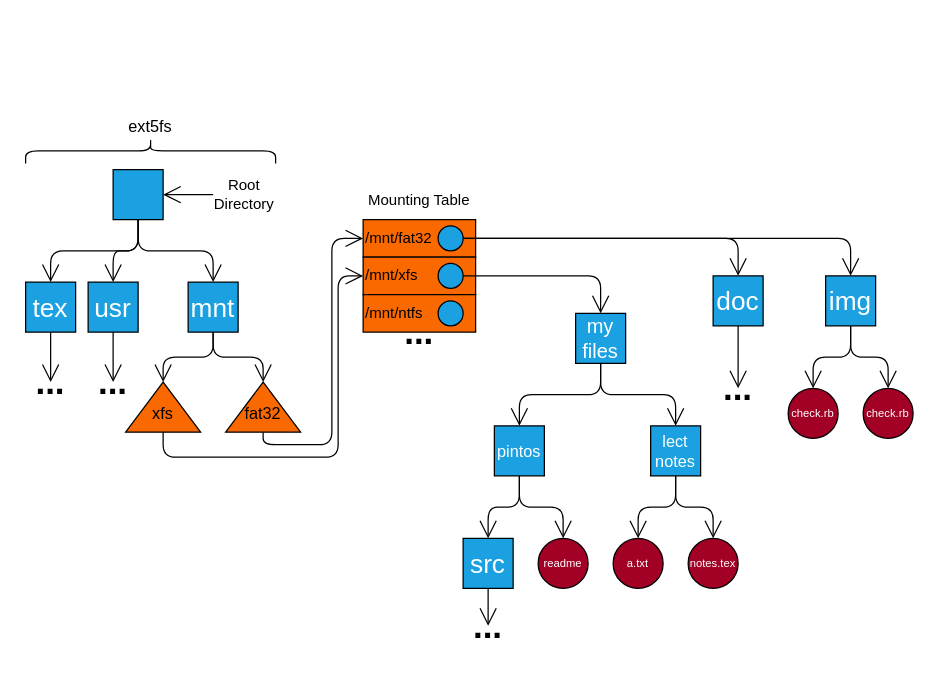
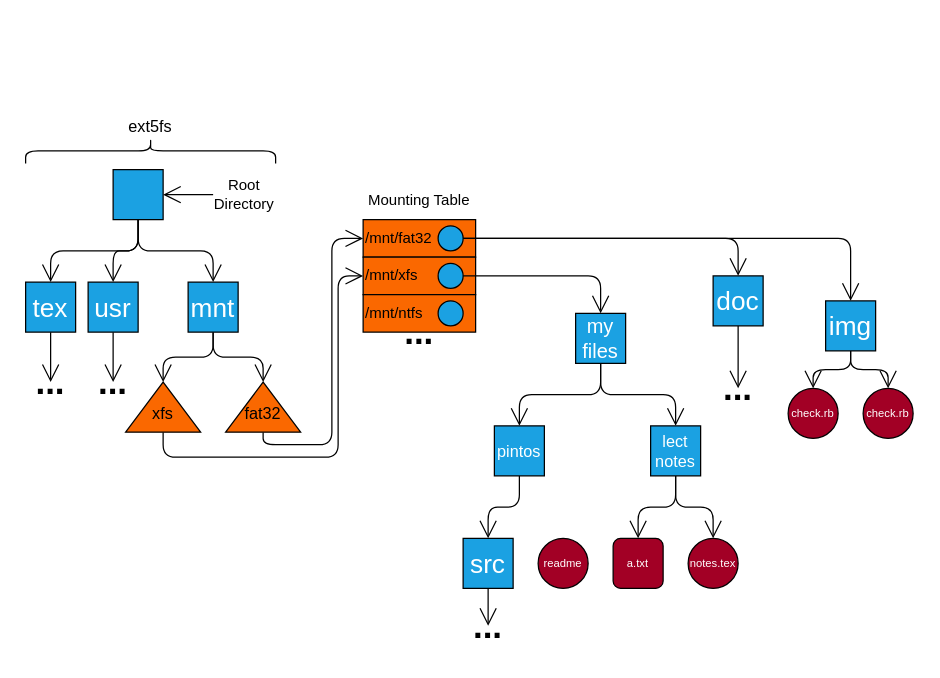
(851, 301) -> (851, 326)
(552, 507) -> none
(638, 563) -> (638, 563)
